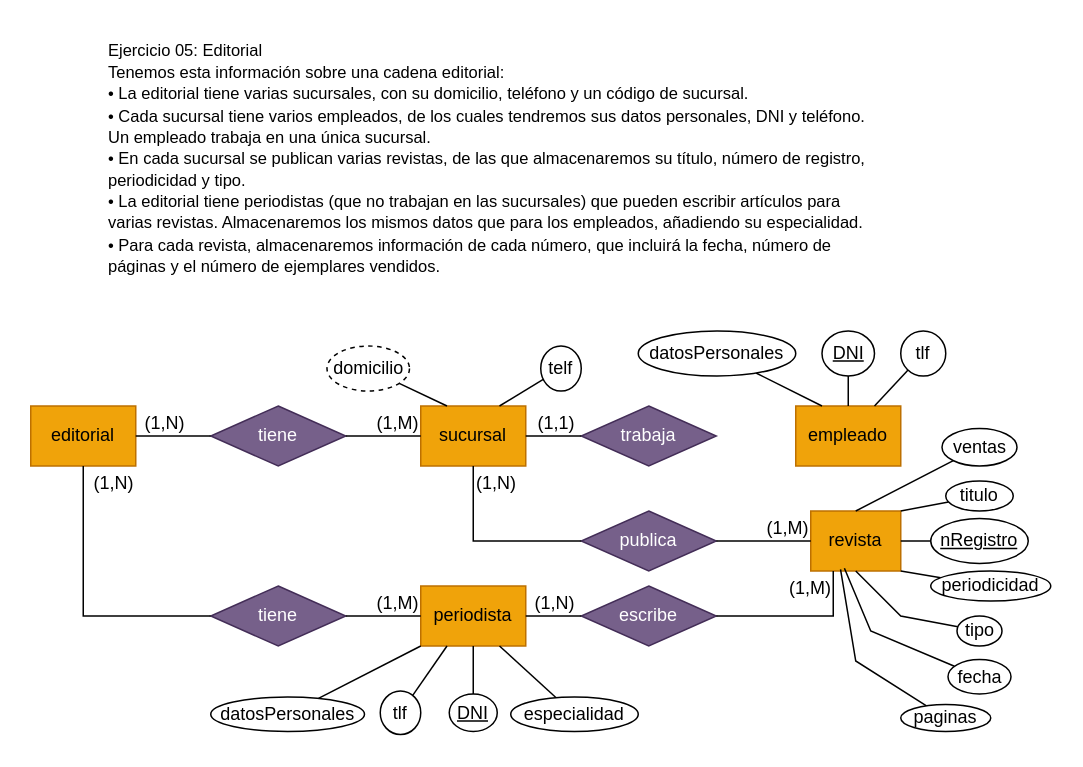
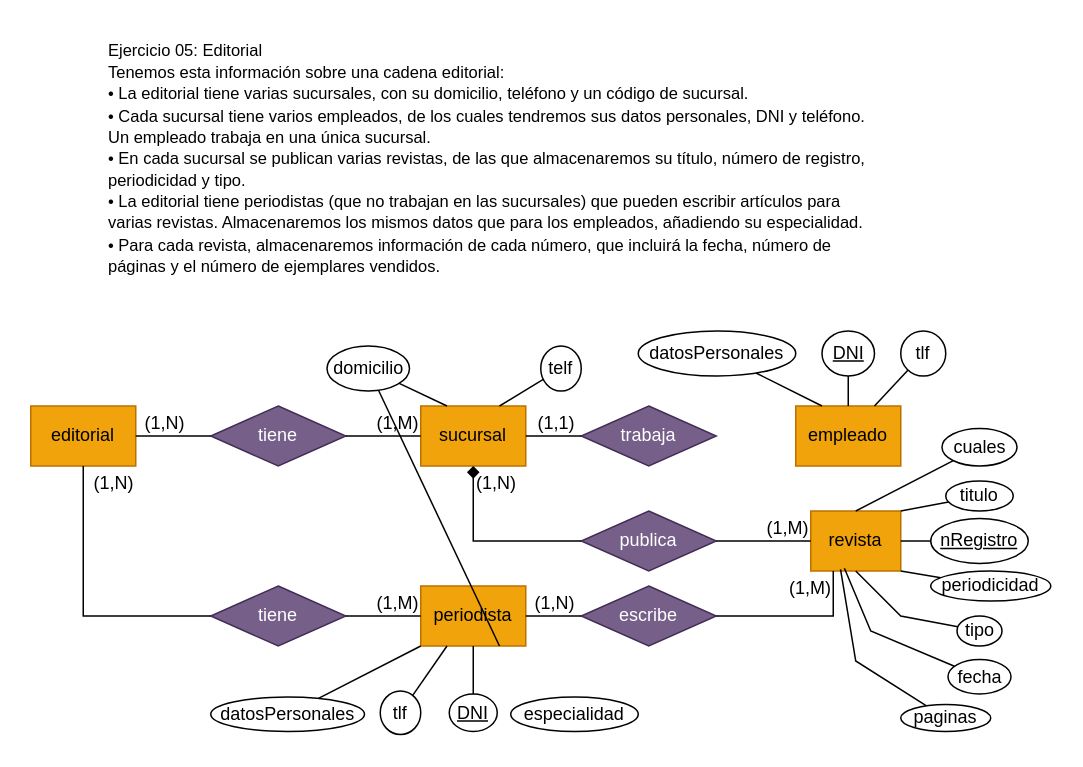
(368, 368) -> (368, 368)
(980, 448) -> (980, 448)
(473, 472) -> (473, 478)
(528, 672) -> (439, 518)
